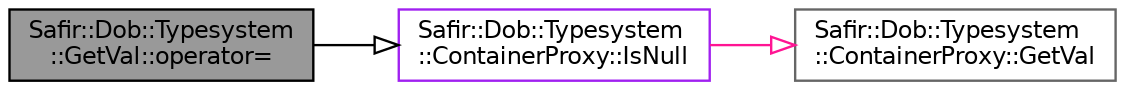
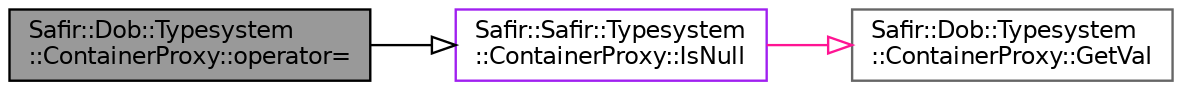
(161, 45) -> (190, 45)
(554, 45) -> (611, 45)
